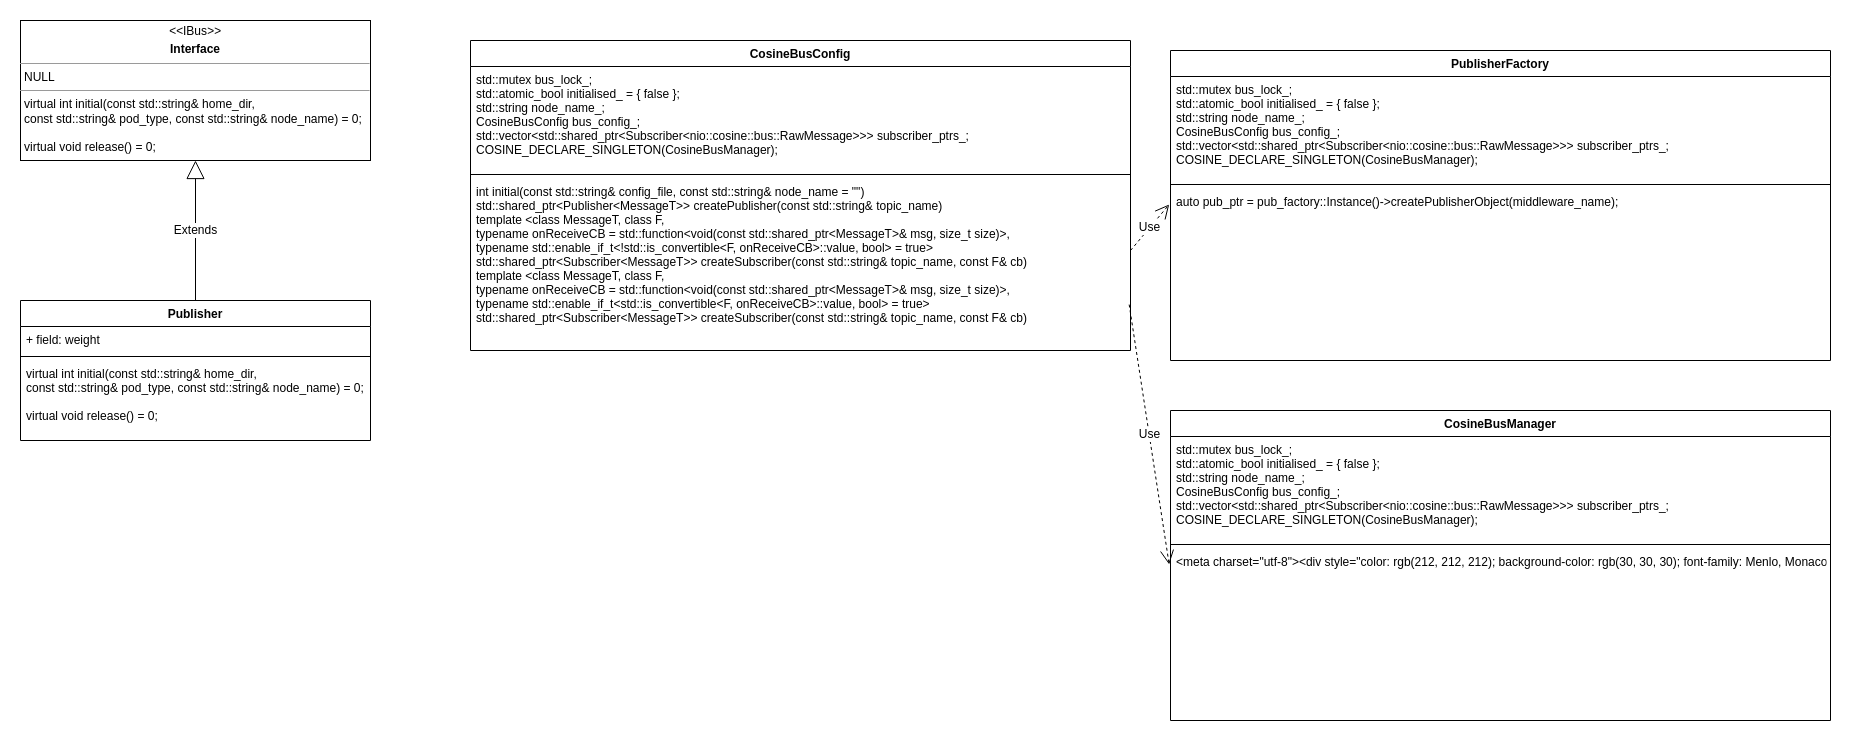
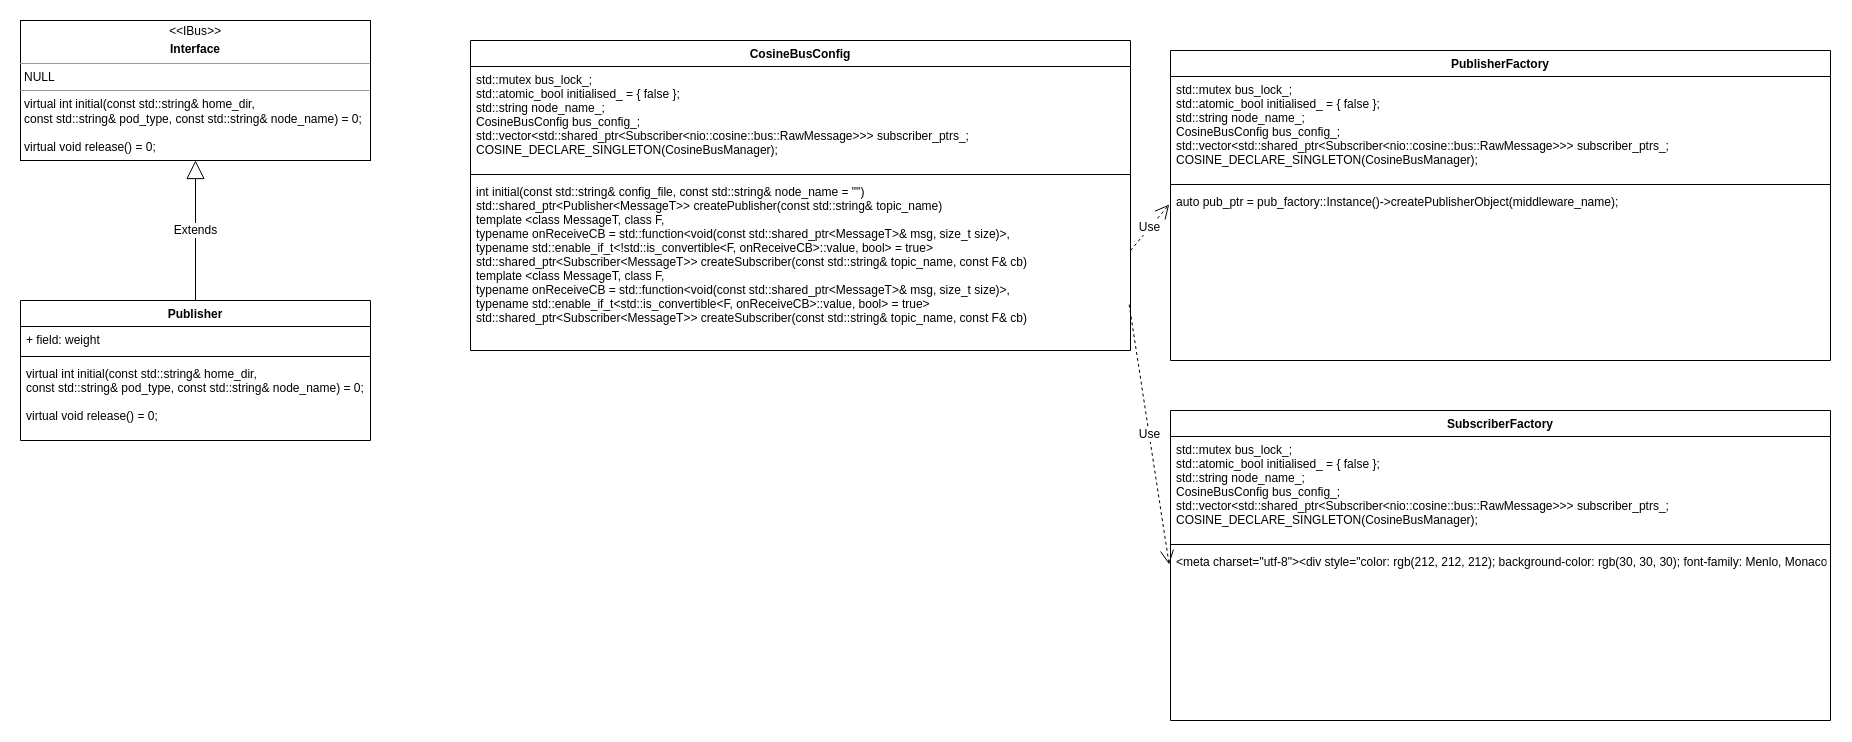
(1500, 424) -> (1500, 424)
